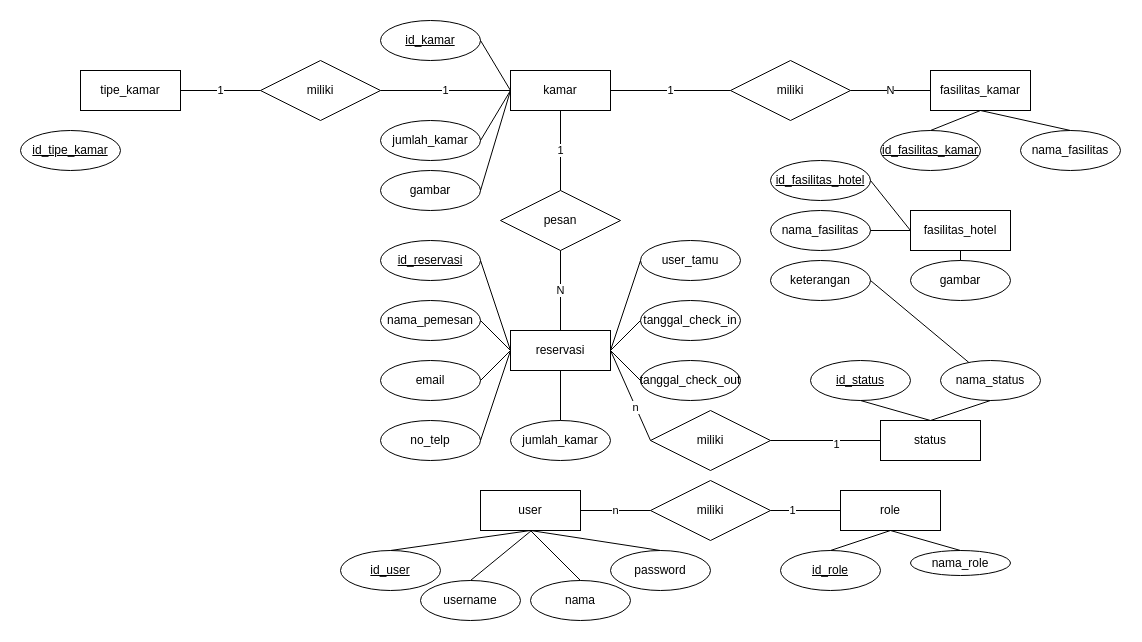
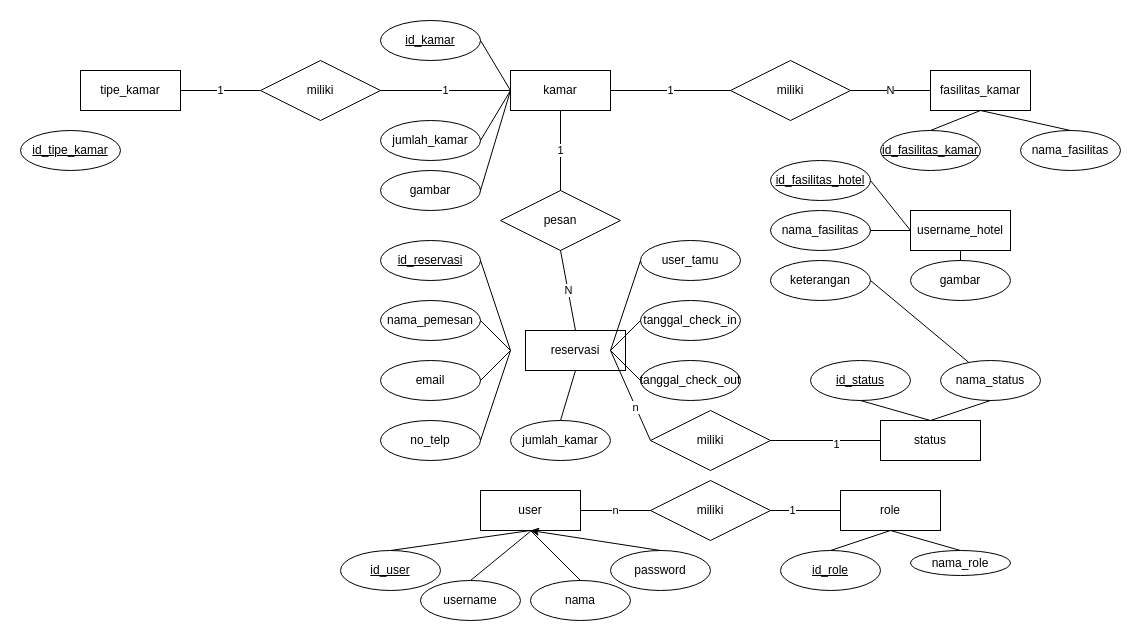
(961, 231) -> (961, 231)
(561, 351) -> (576, 351)
(537, 532) -> (538, 532)
